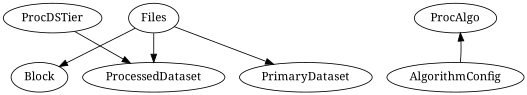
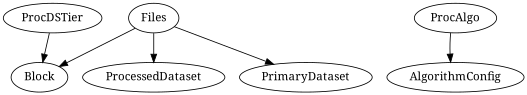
(94, 42) -> (47, 44)
(461, 52) -> (450, 43)
